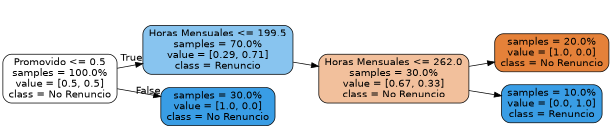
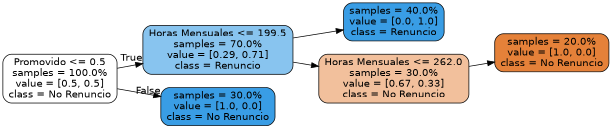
none -> (394, 22)
(552, 104) -> none
